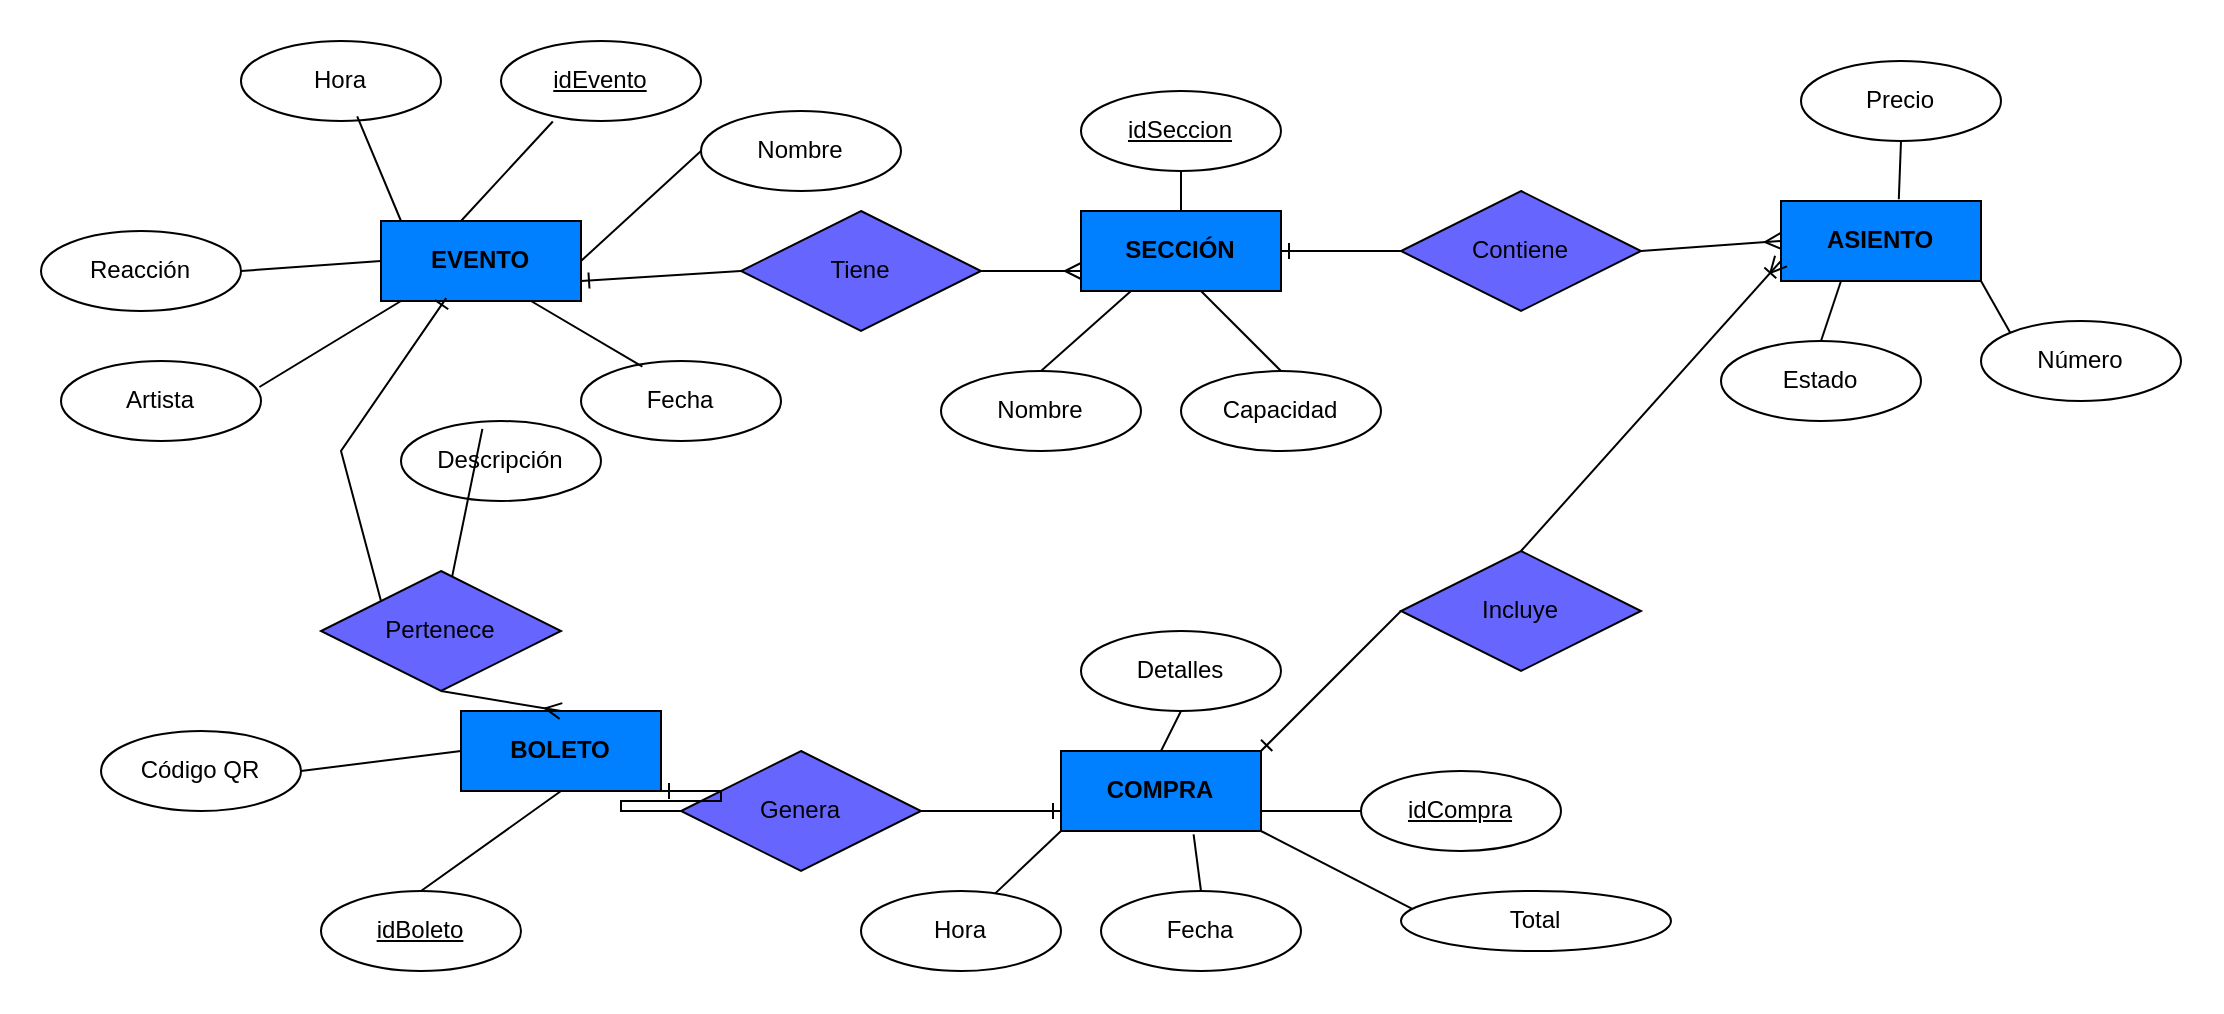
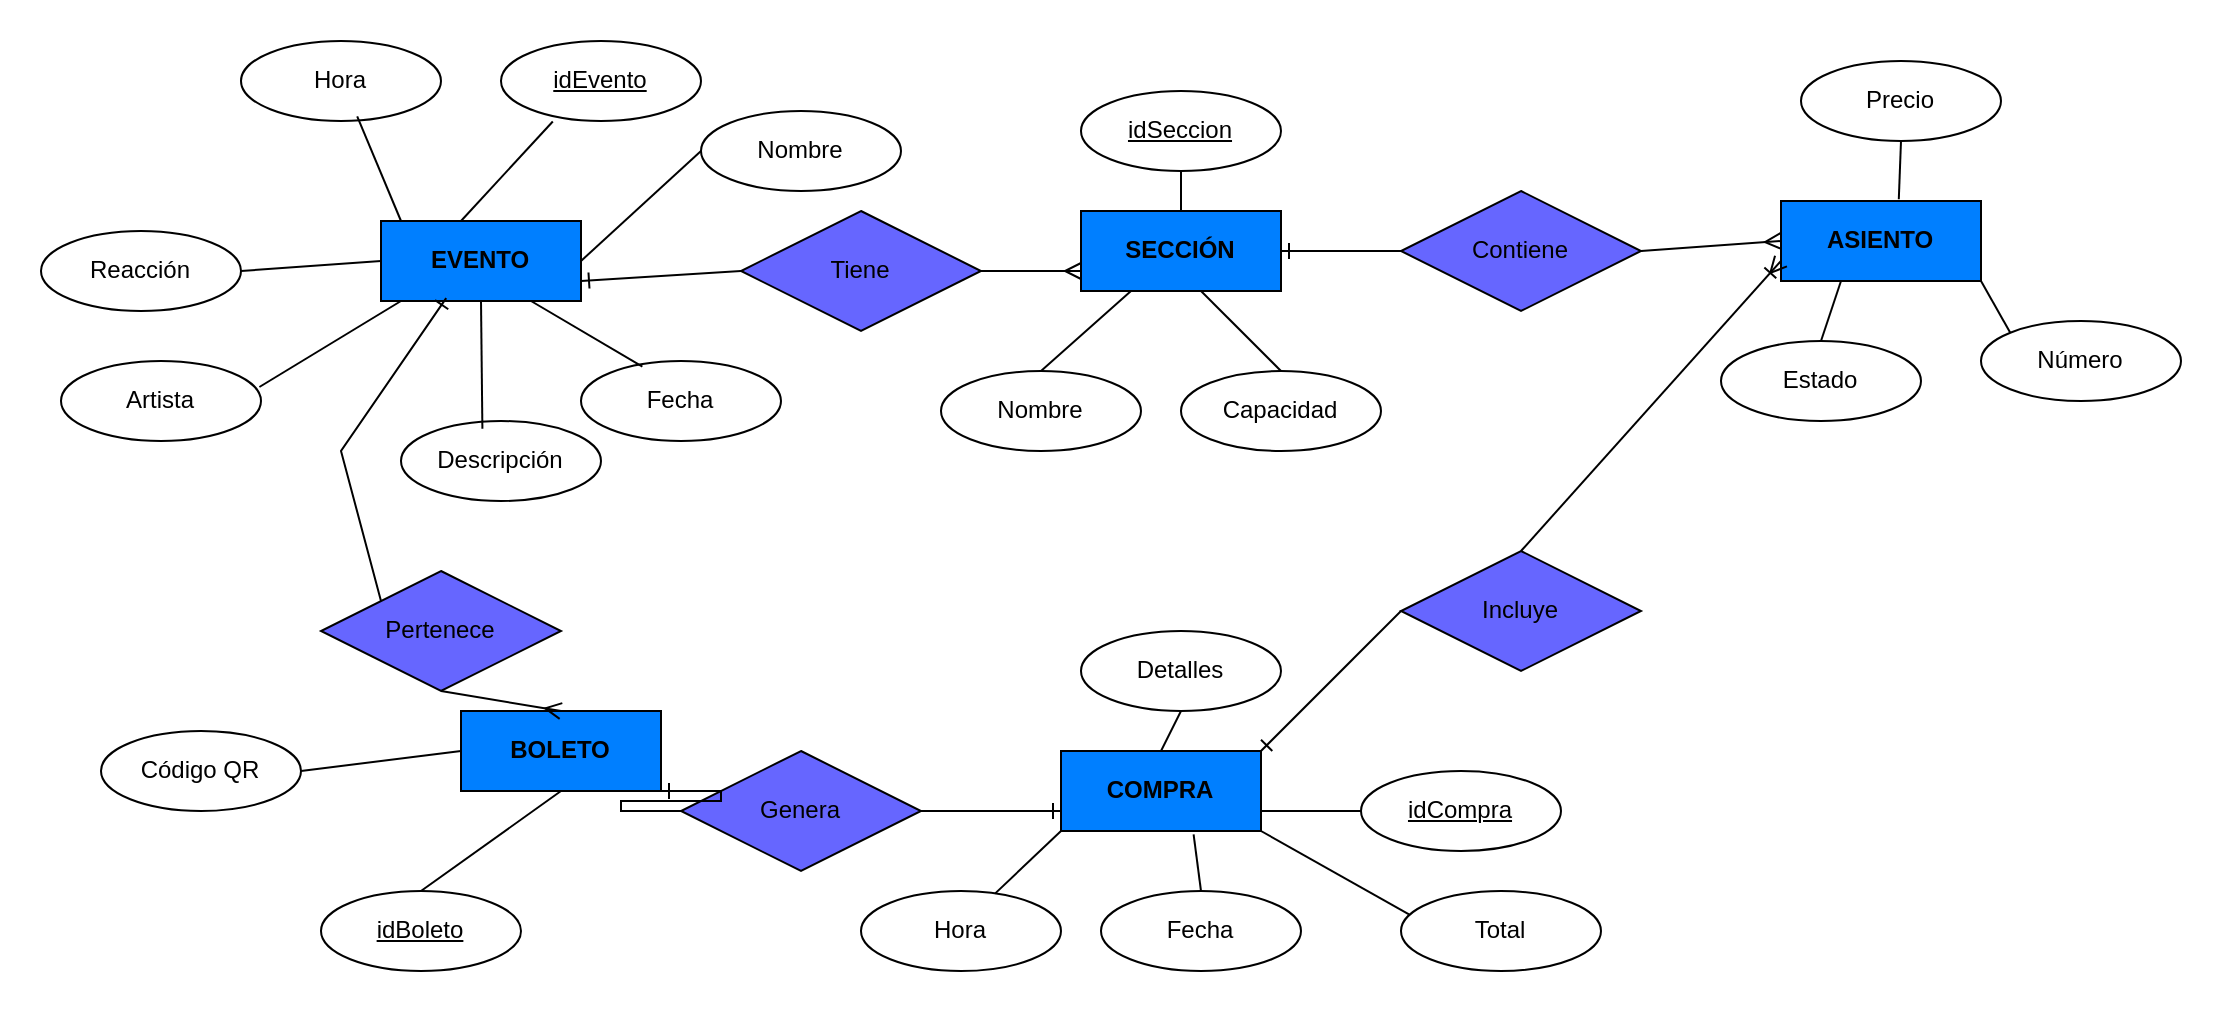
(467, 503) -> (482, 365)
(1536, 921) -> (1501, 931)
